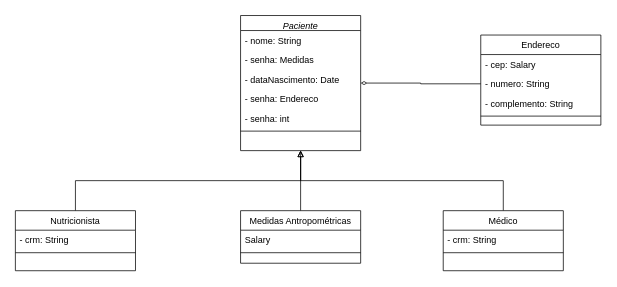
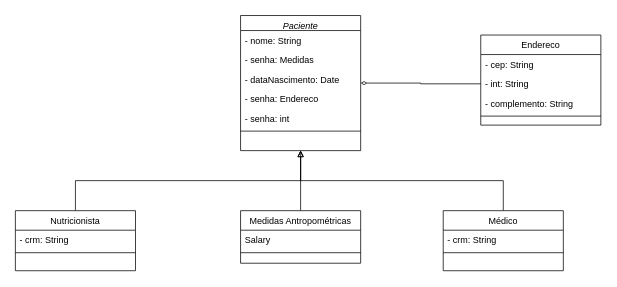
(513, 65) -> (513, 65)
(520, 84) -> (511, 84)
